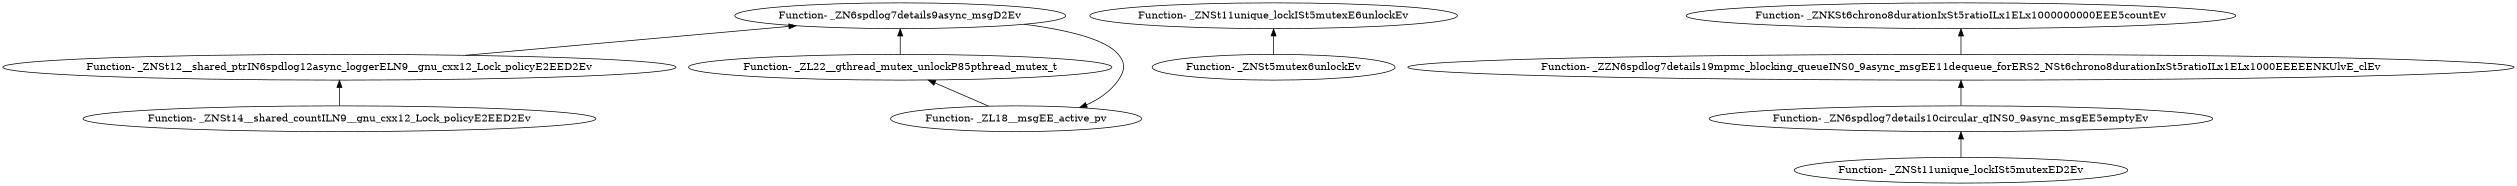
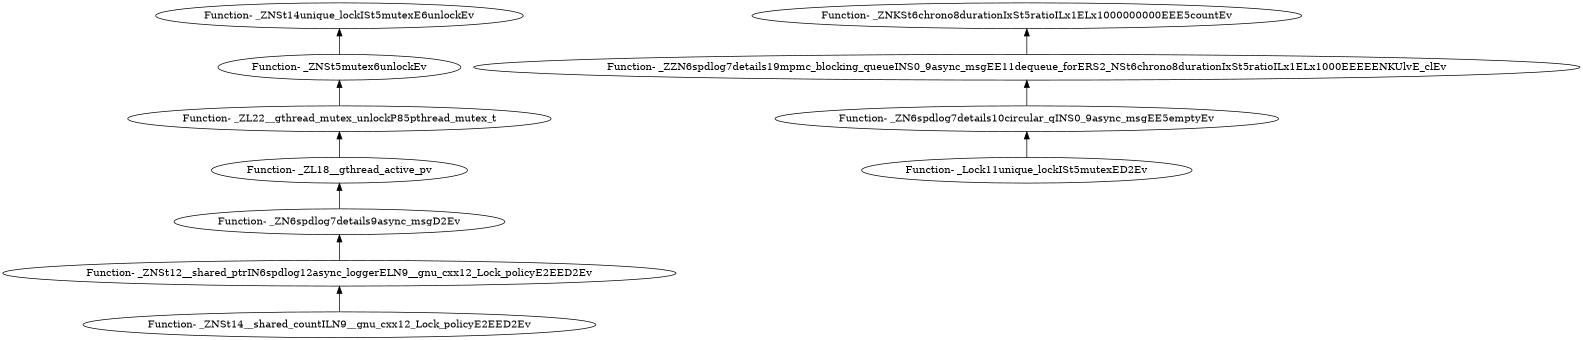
(1274, 16) -> (339, 16)
(900, 45) -> (339, 97)
(1016, 119) -> (339, 170)
(1961, 170) -> (1027, 170)
